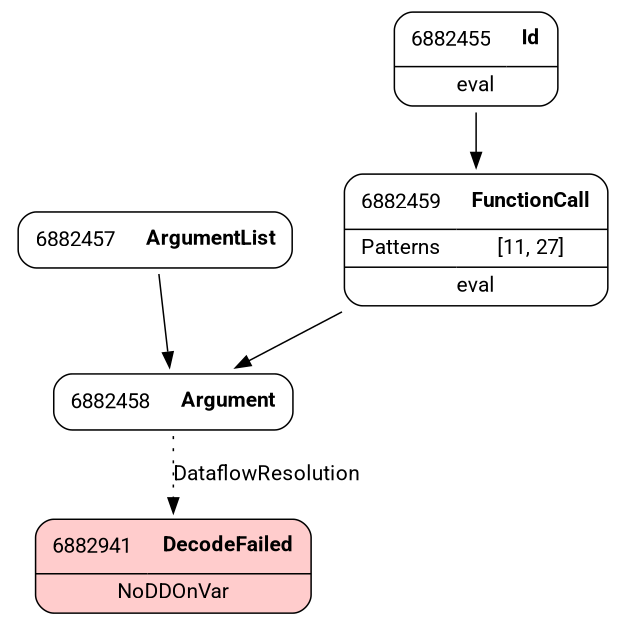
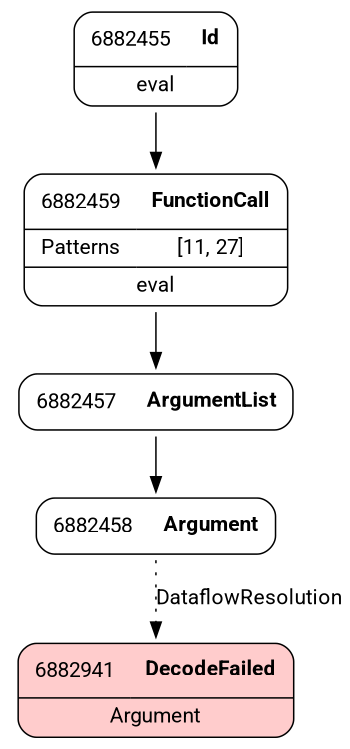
(295, 336) -> (156, 332)
(173, 592) -> (156, 716)
